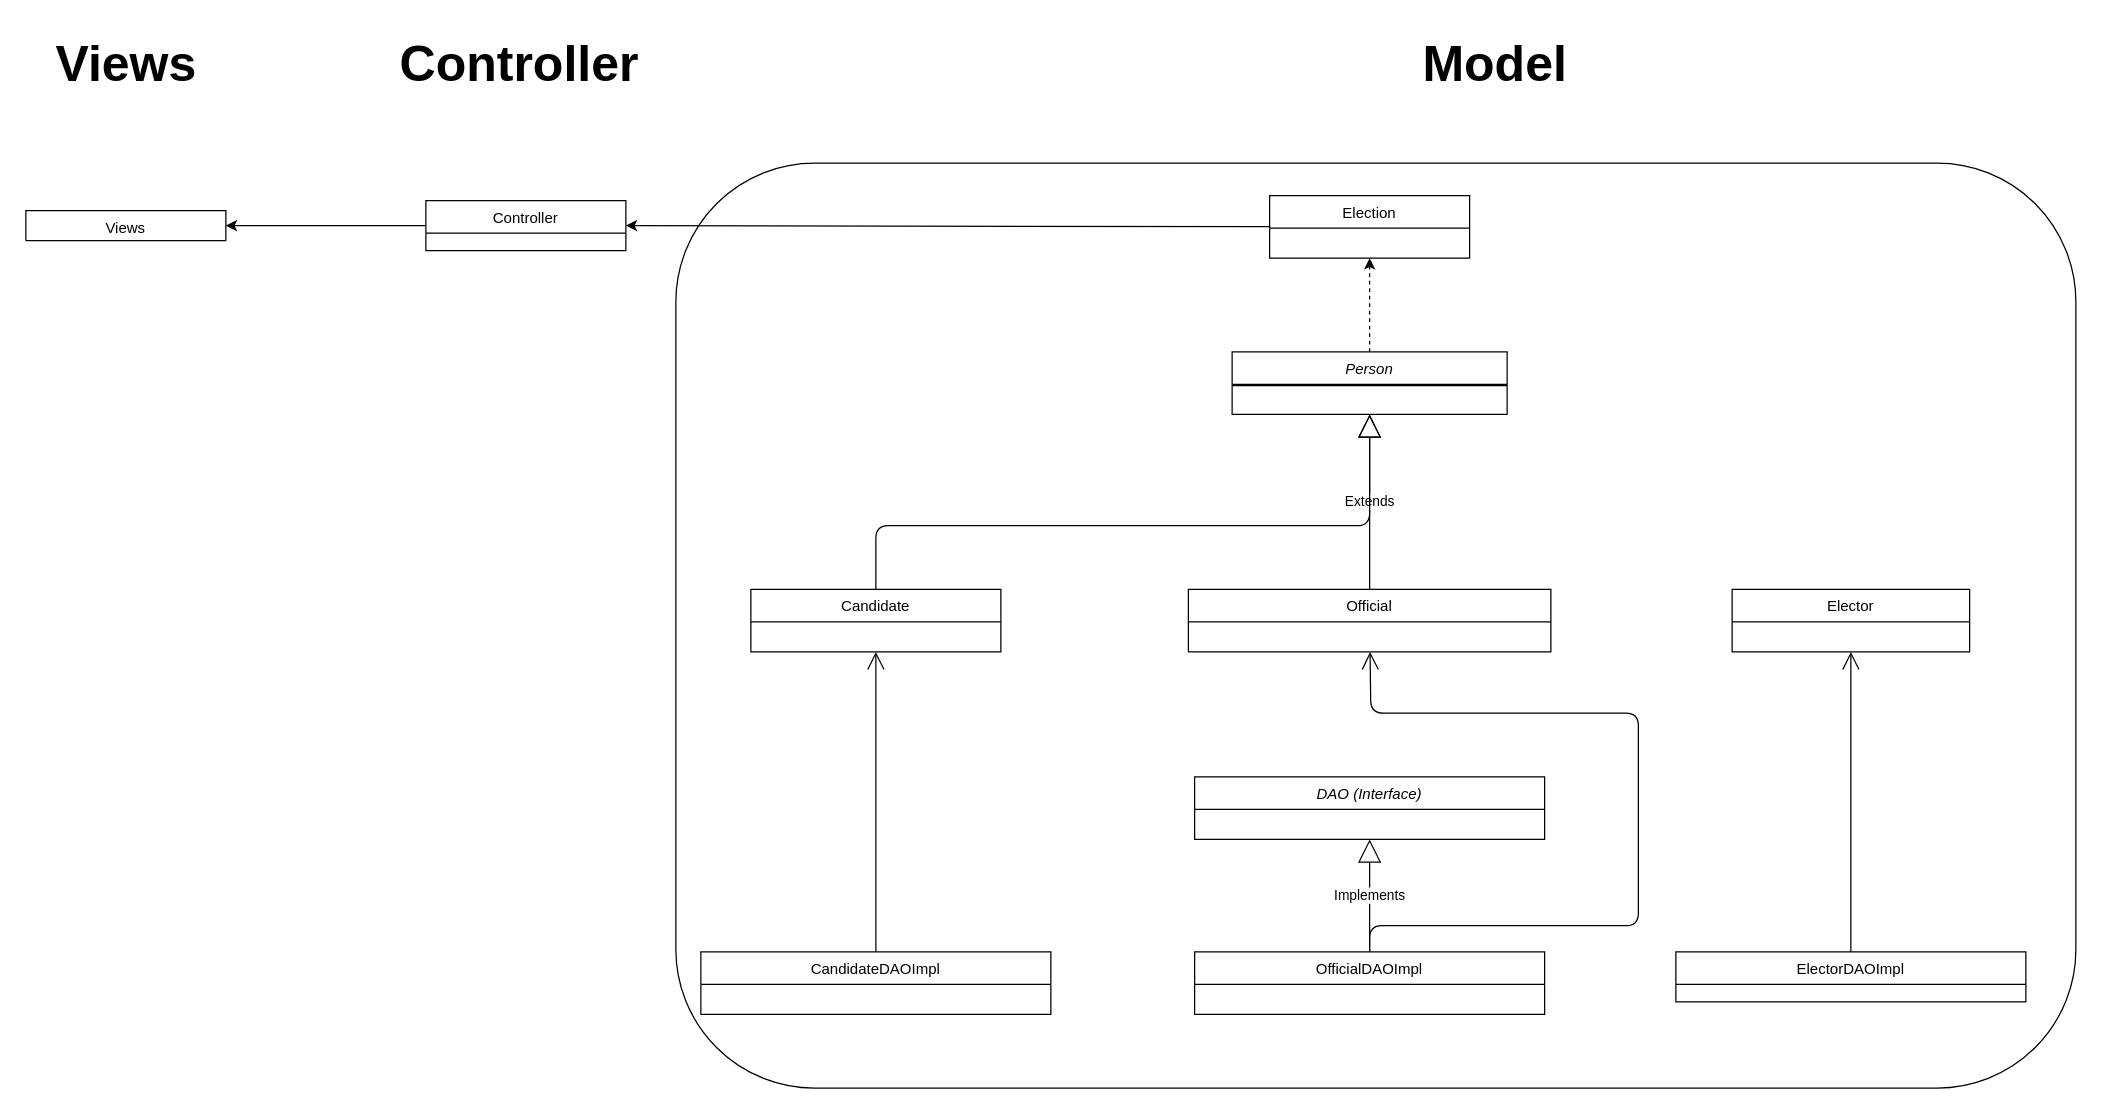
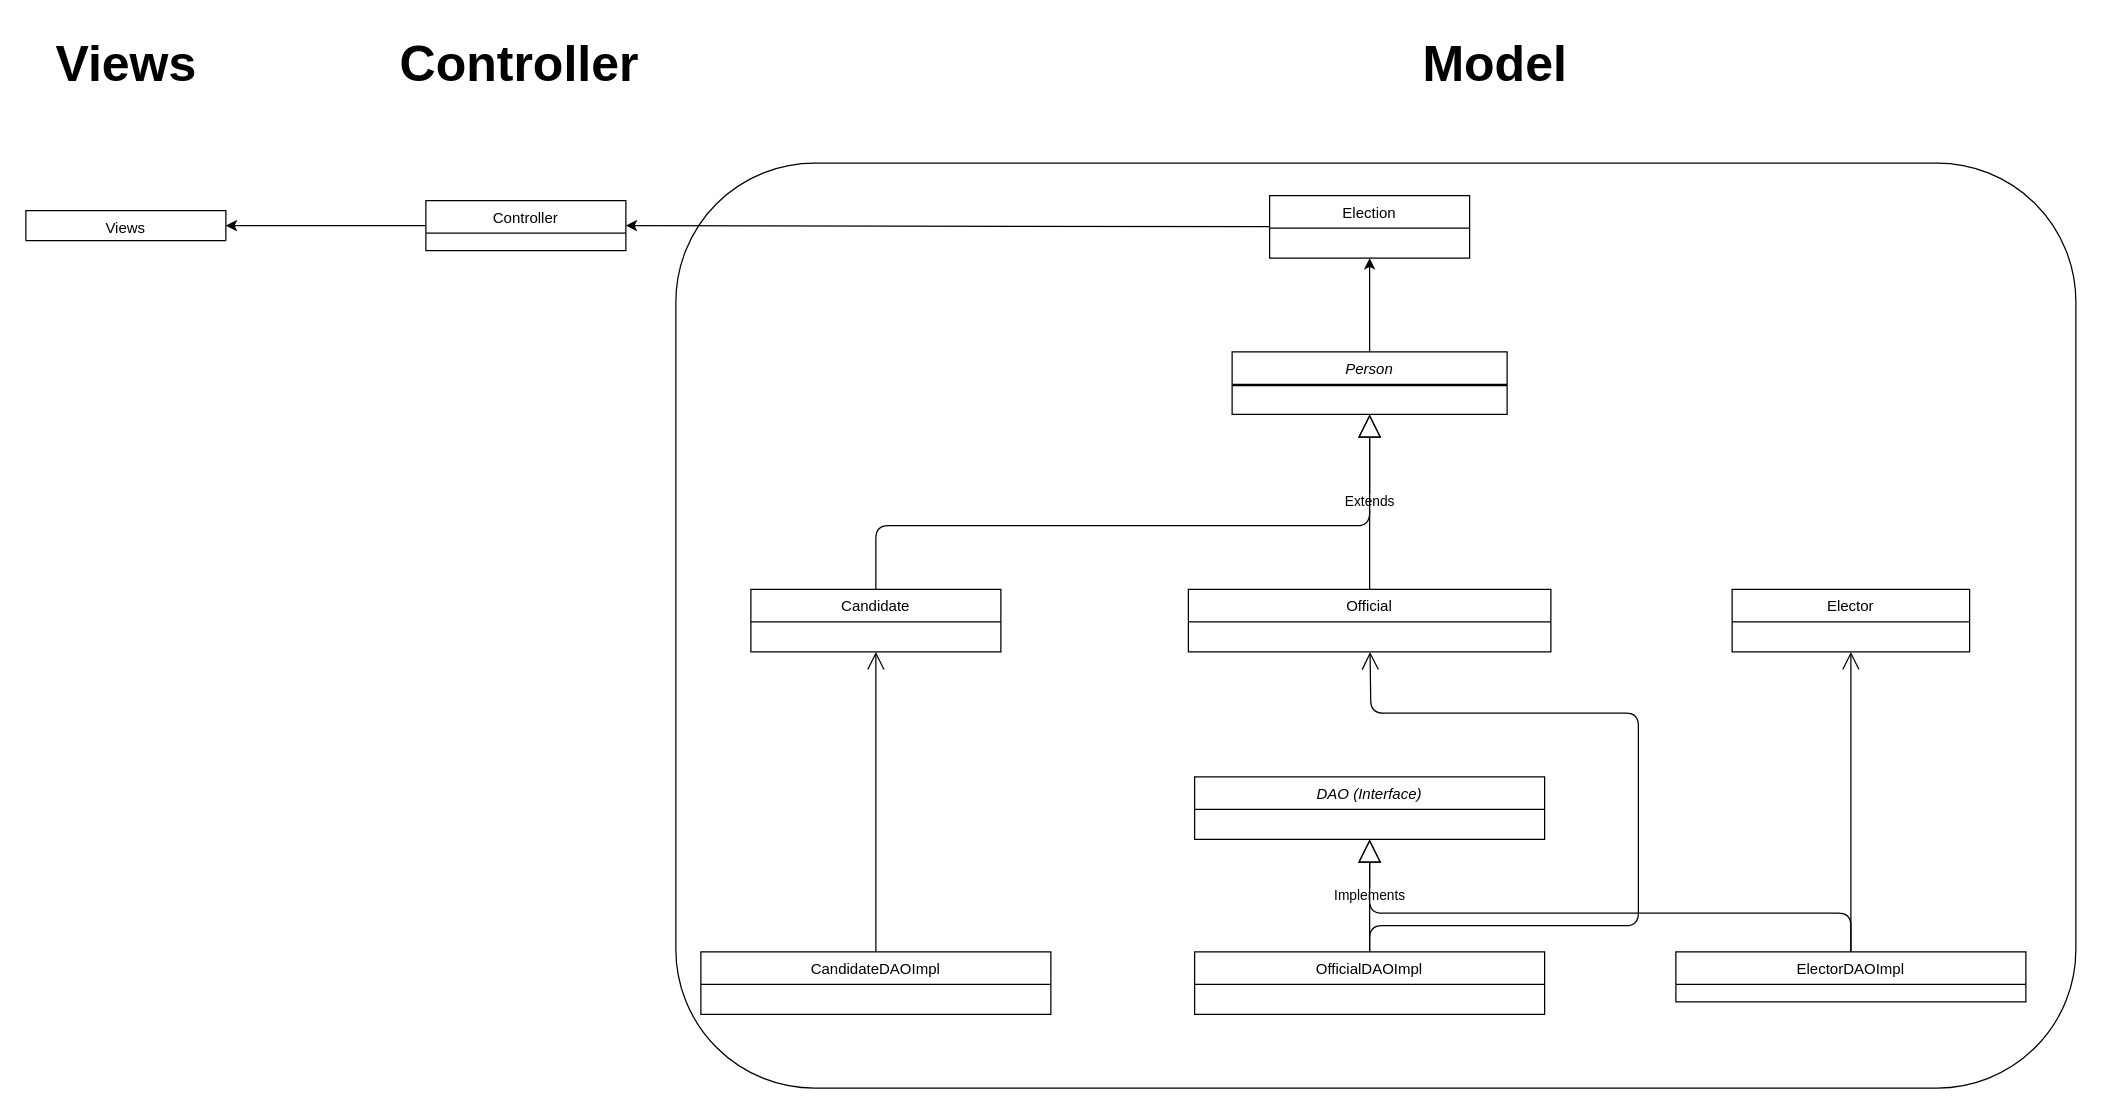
(1369, 308) -> (1369, 308)
none -> (1609, 913)
